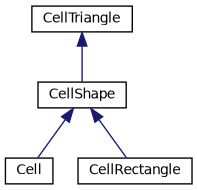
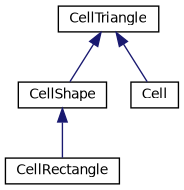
(52, 139) -> (135, 63)
